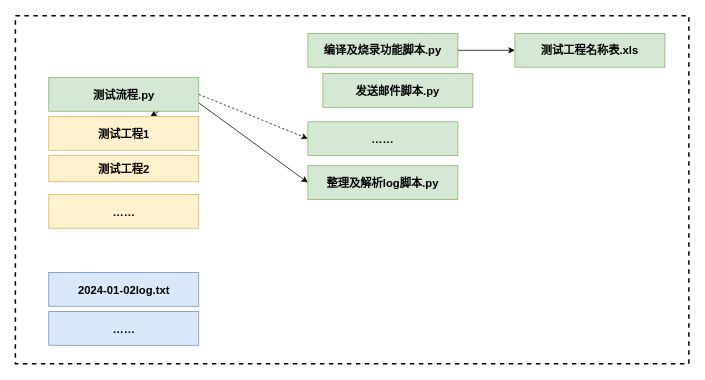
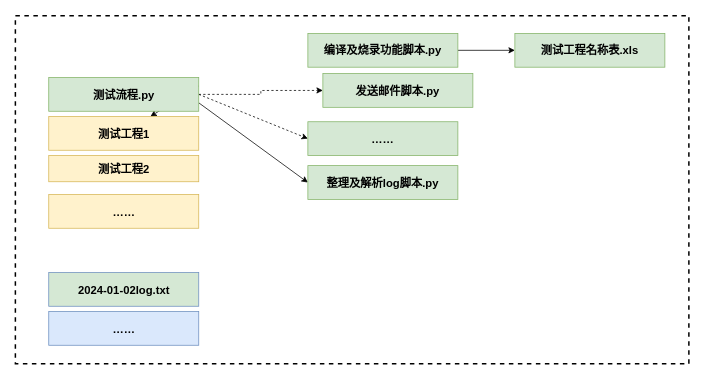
none -> (260, 94)
(124, 289) -> (124, 289)
